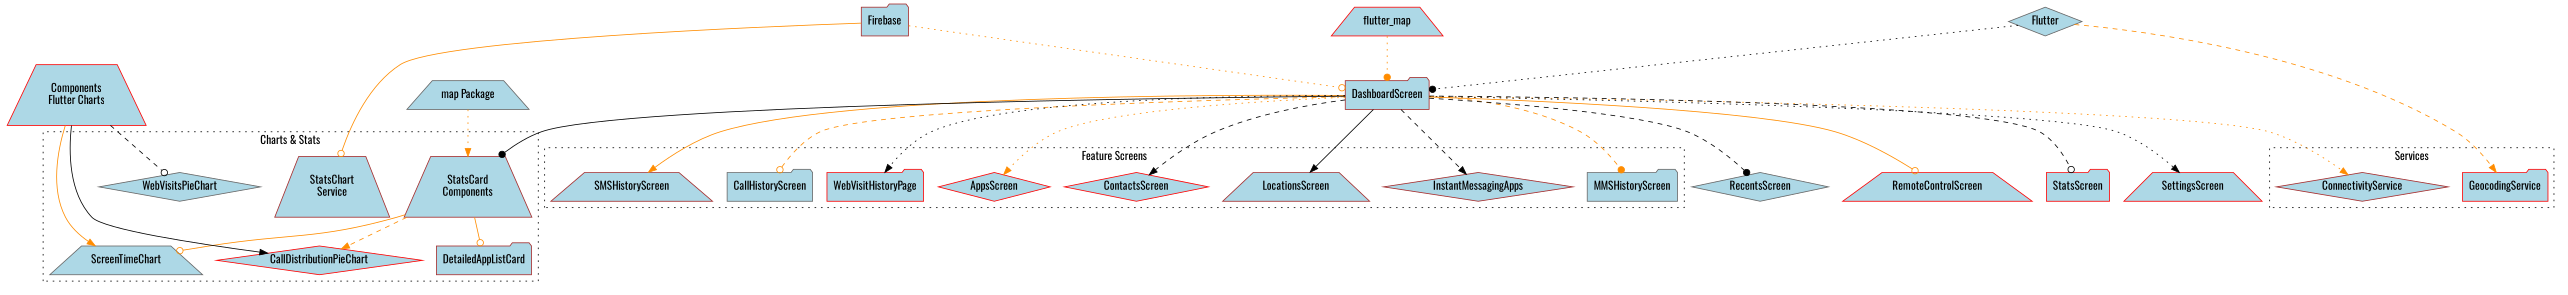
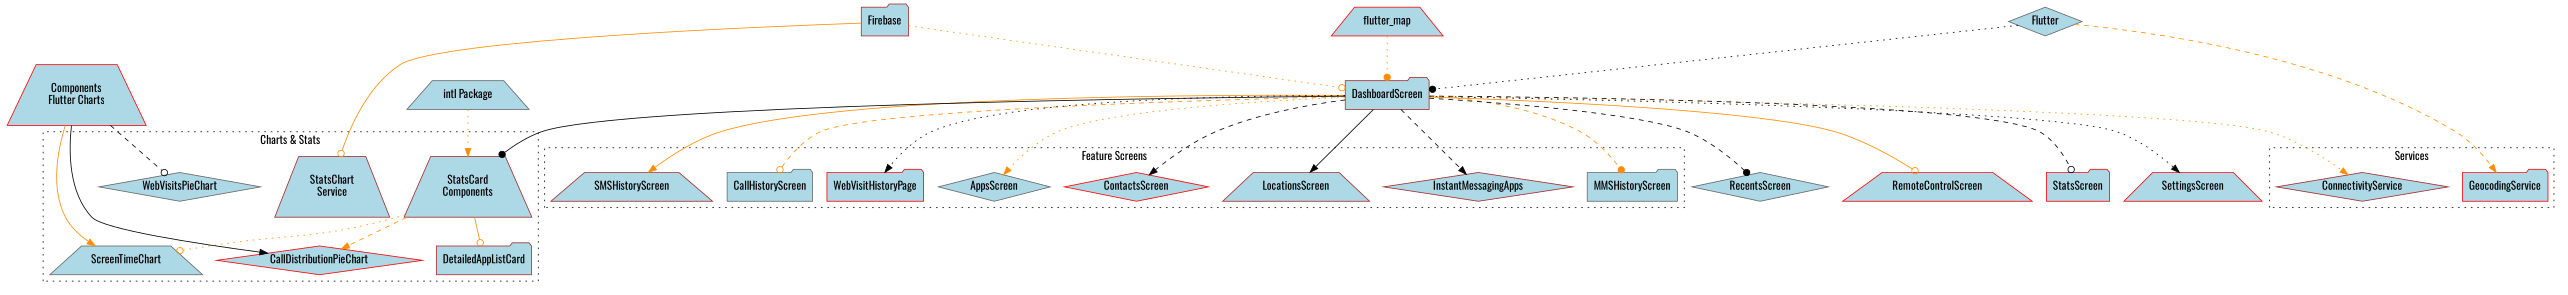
(468, 95) -> (468, 95)
(994, 187) -> (994, 187)
(295, 236) -> (295, 236)
